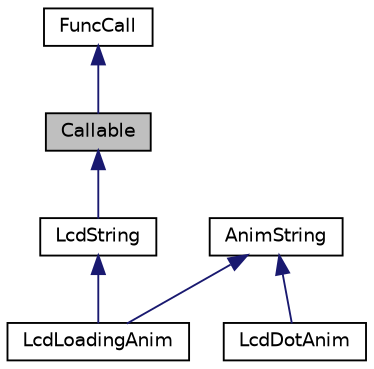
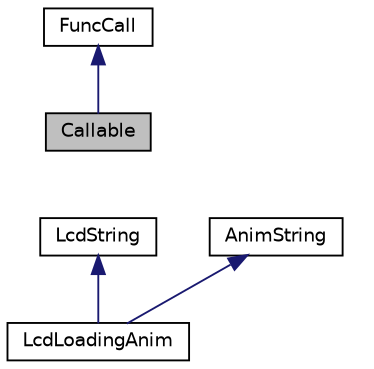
(98, 194) -> none
(295, 342) -> none
